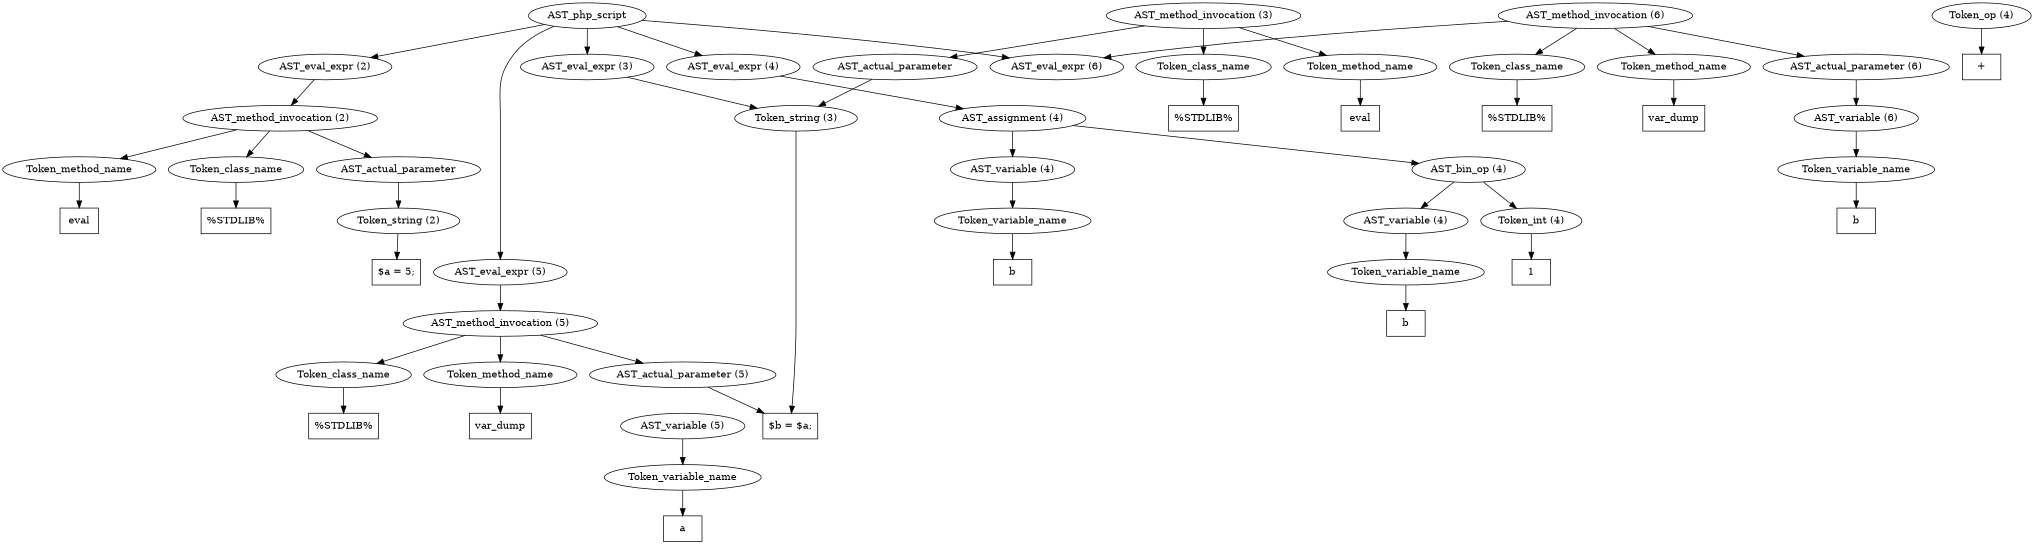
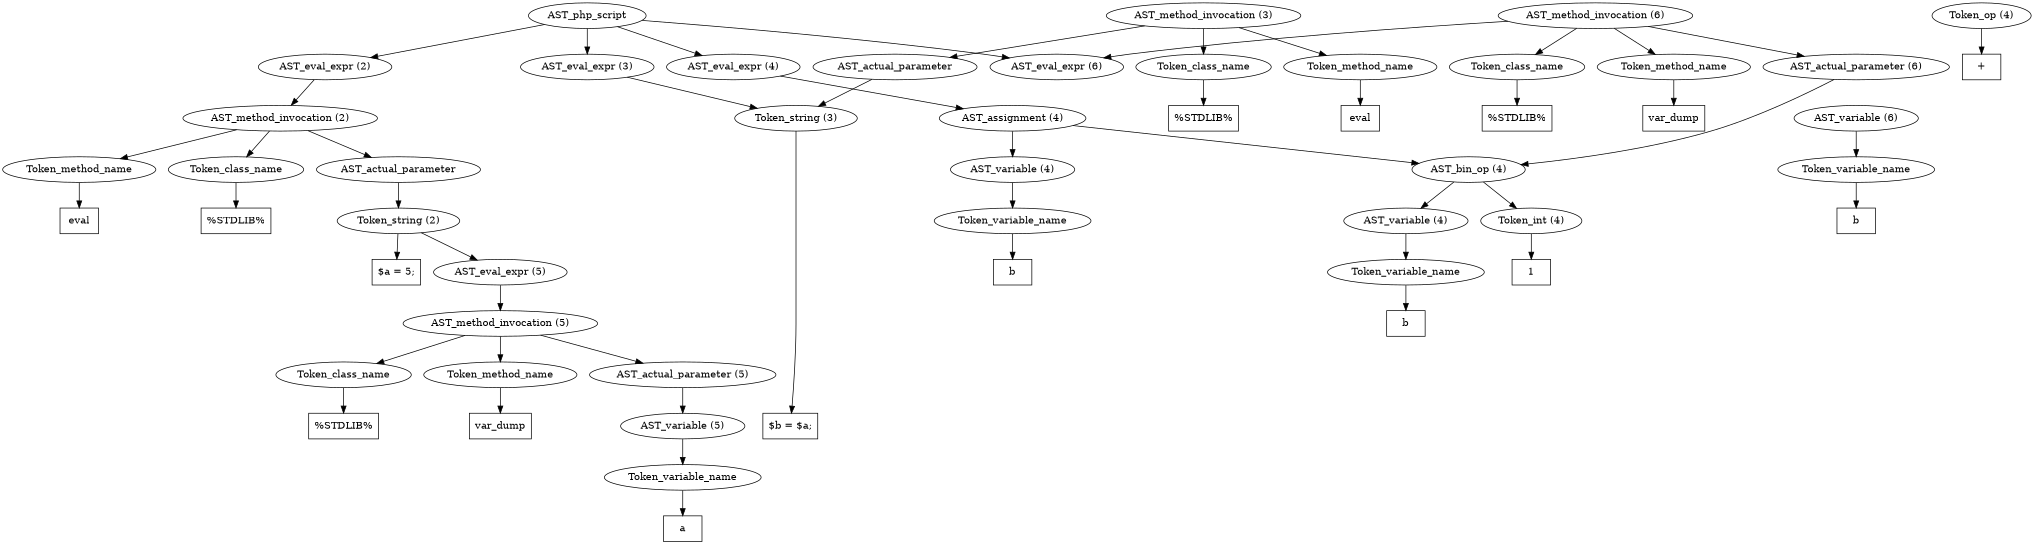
(1856, 89) -> (1686, 138)
(500, 127) -> (446, 245)
(733, 399) -> (683, 397)
